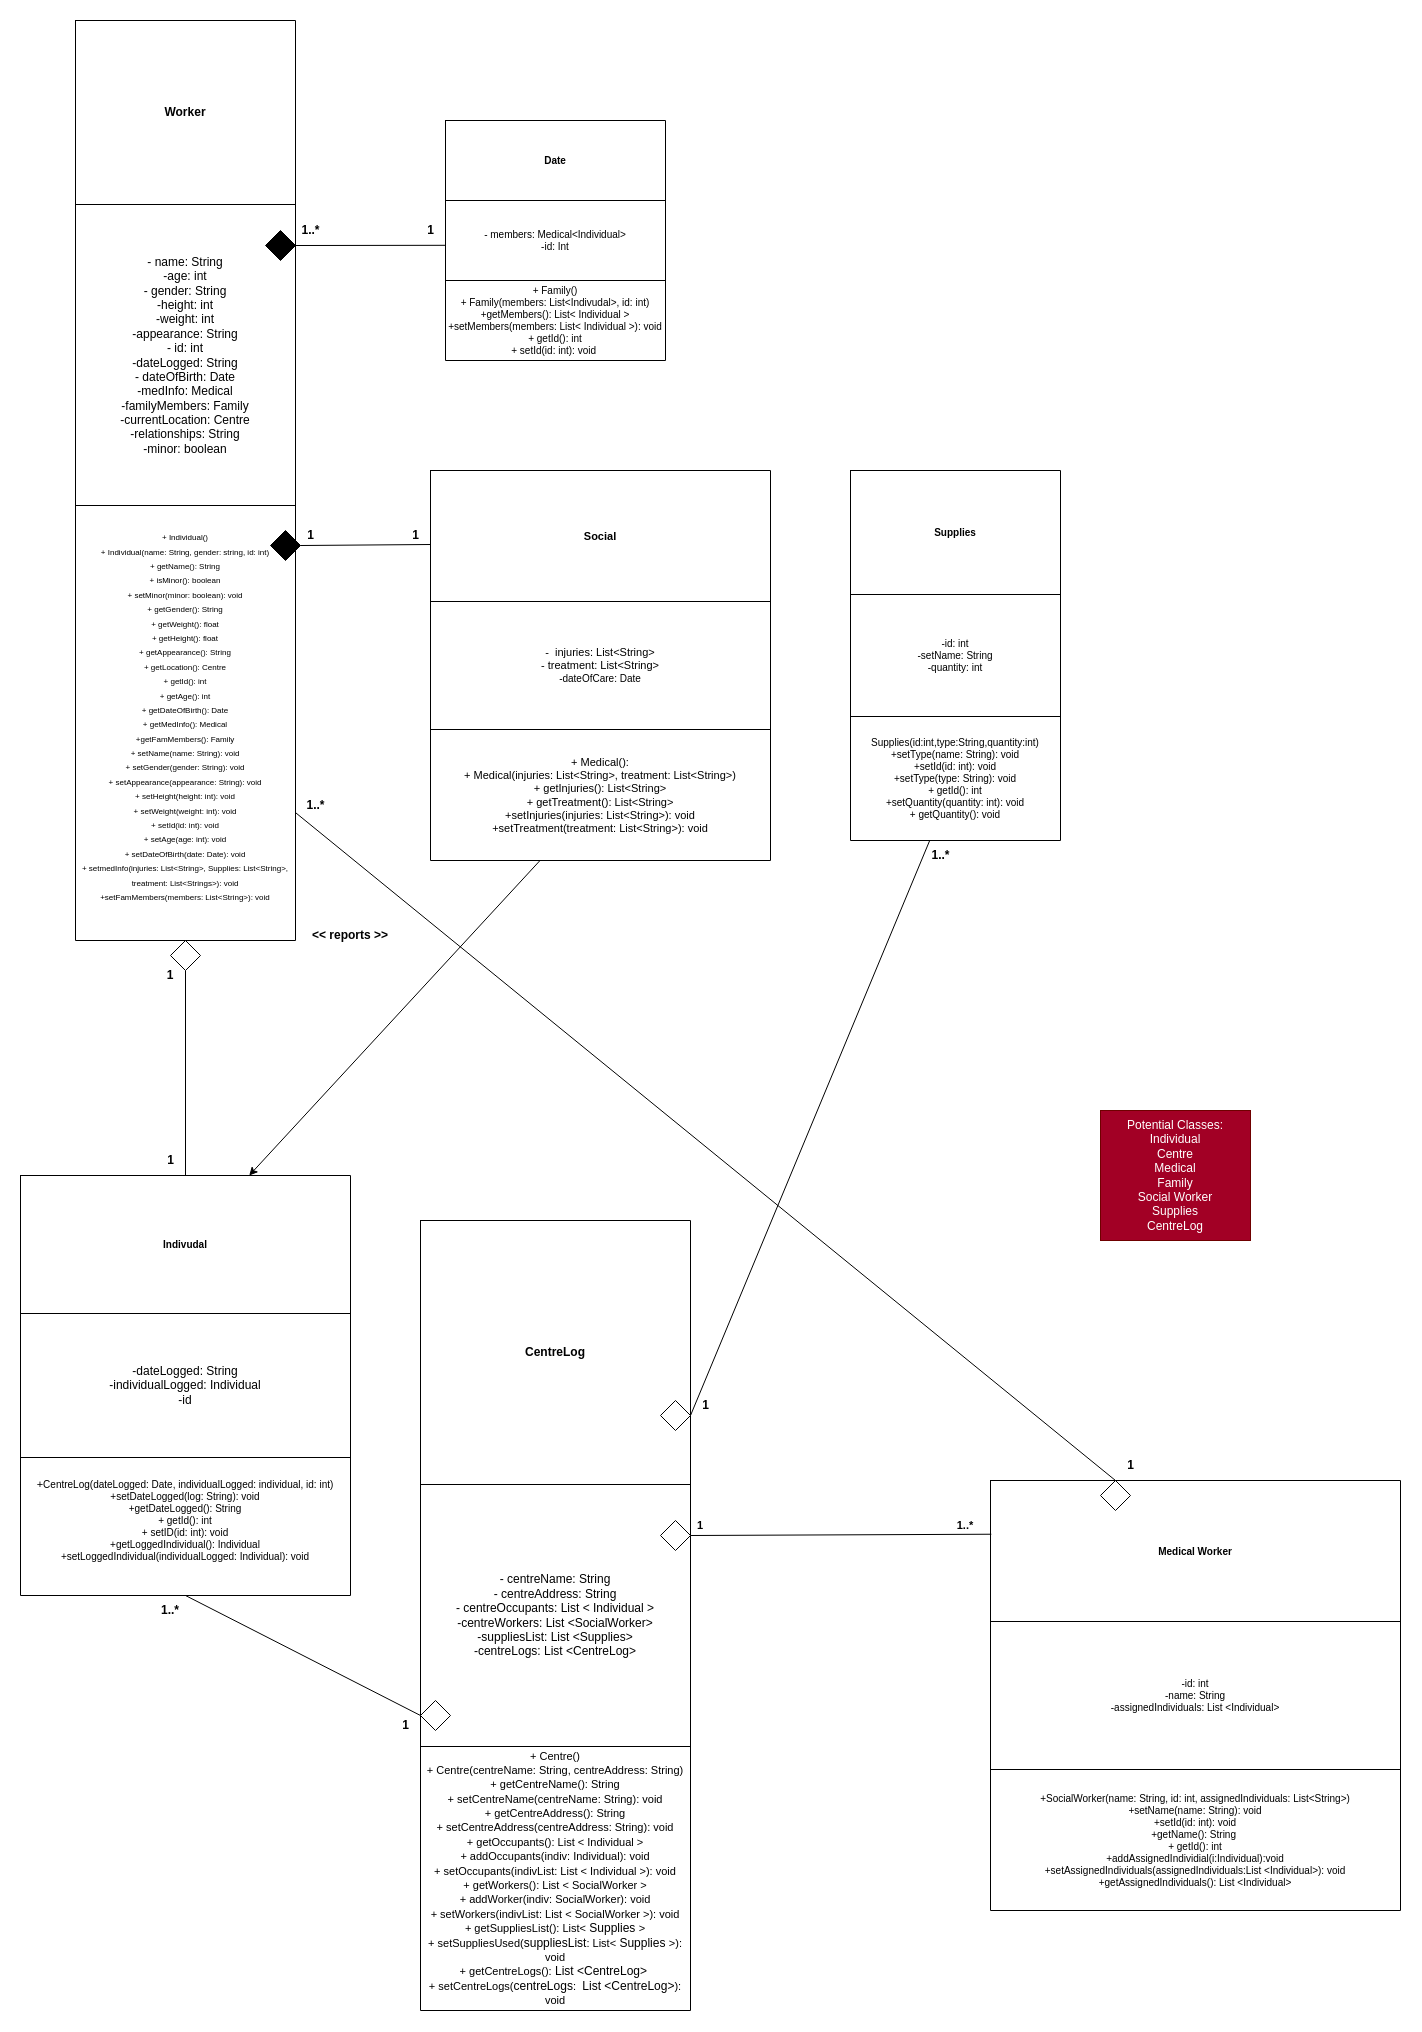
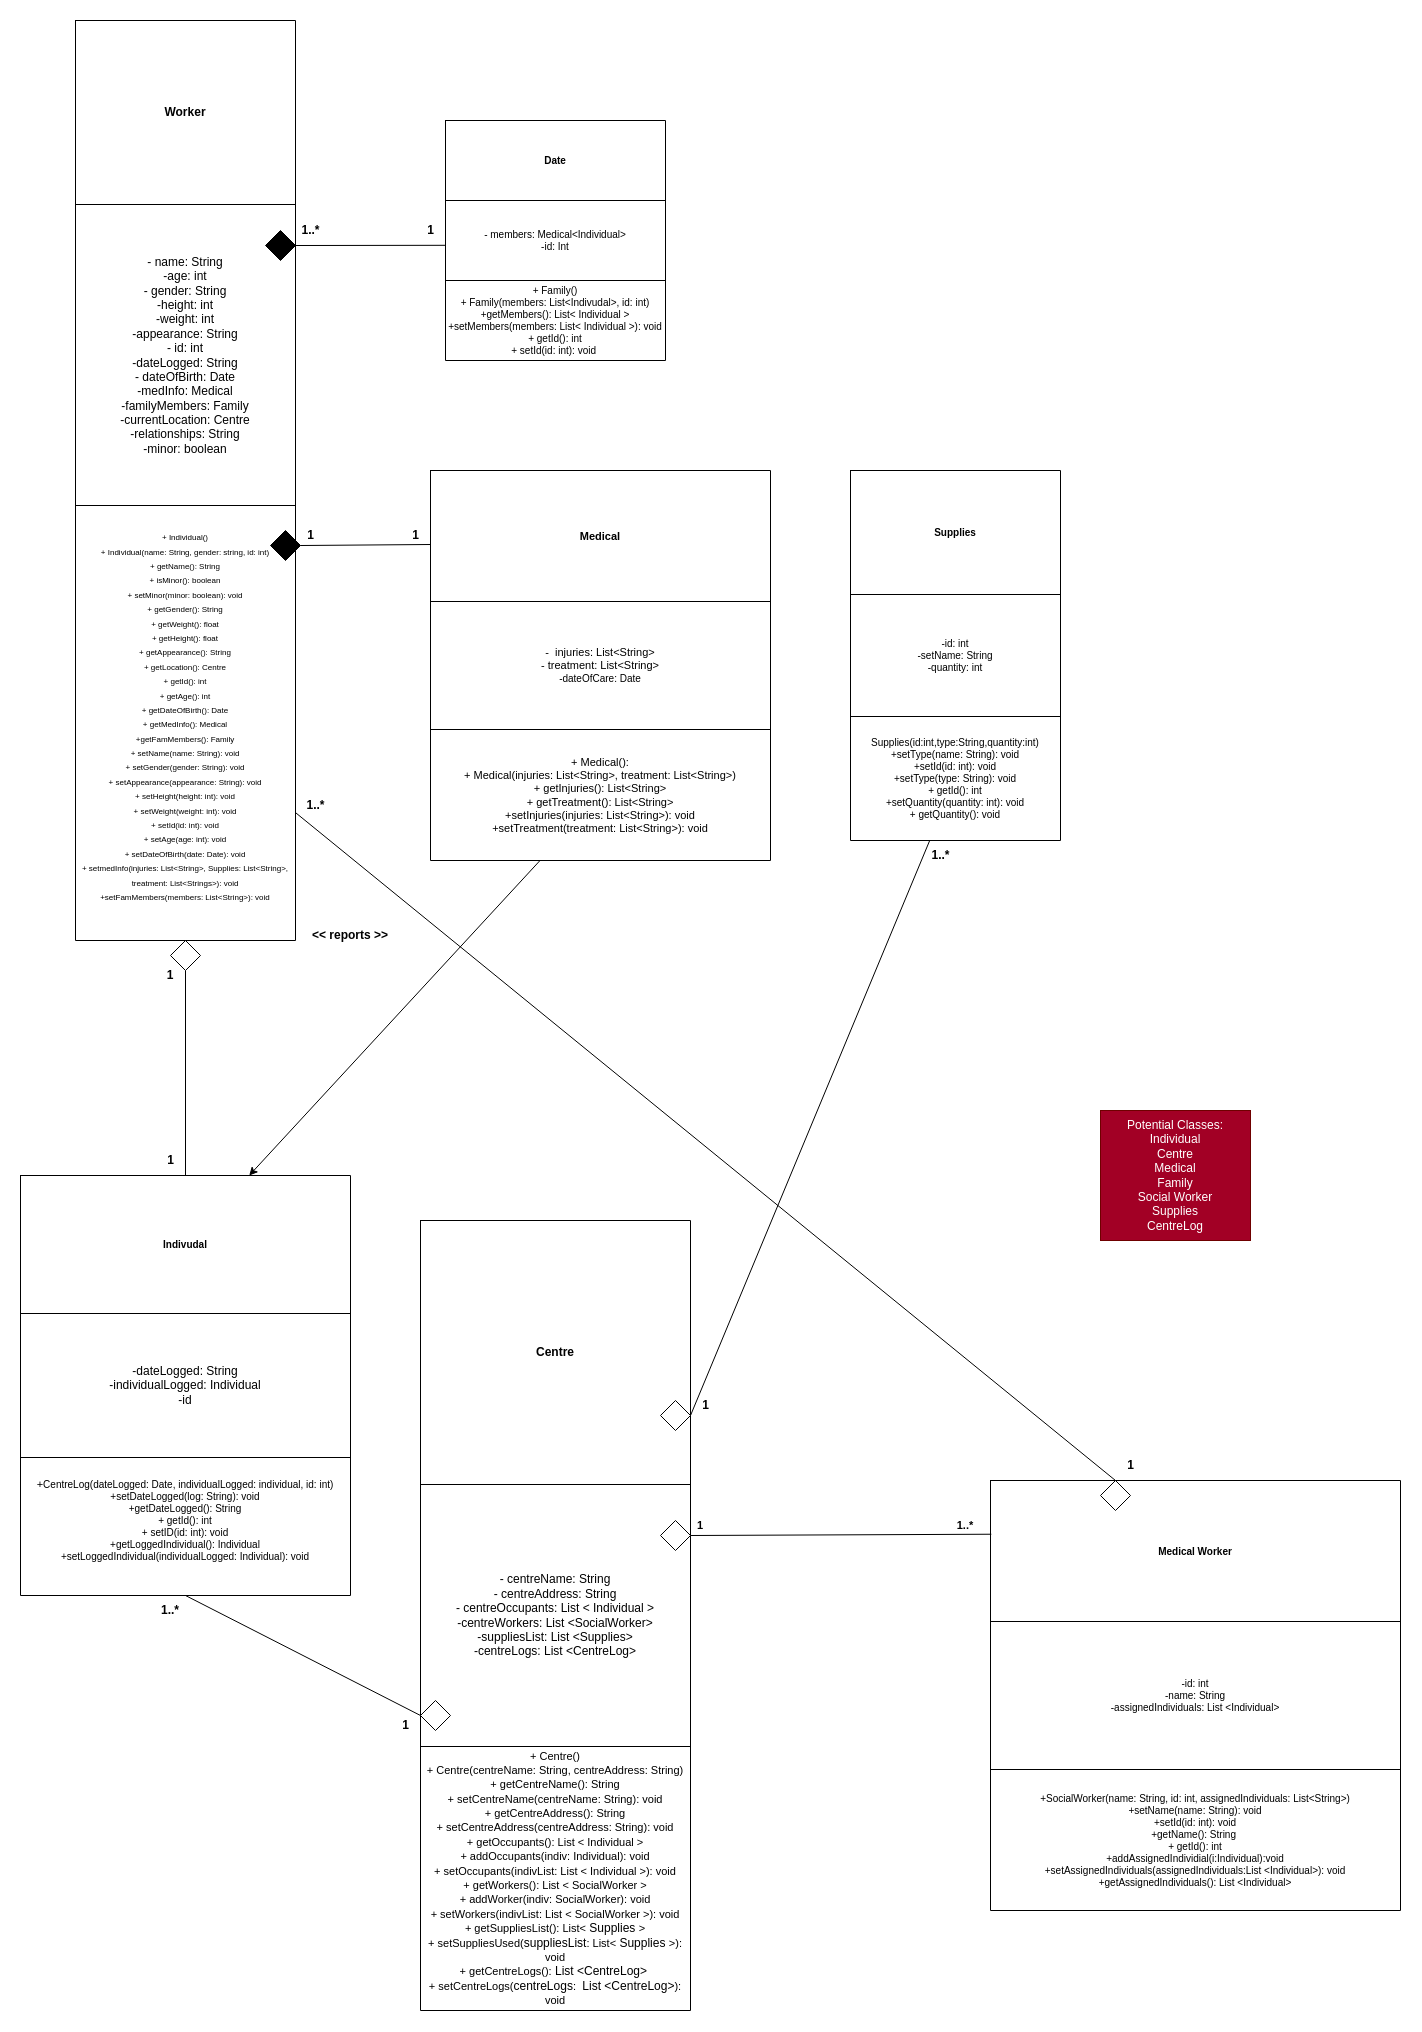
(601, 537) -> (601, 537)
(556, 1353) -> (556, 1353)
